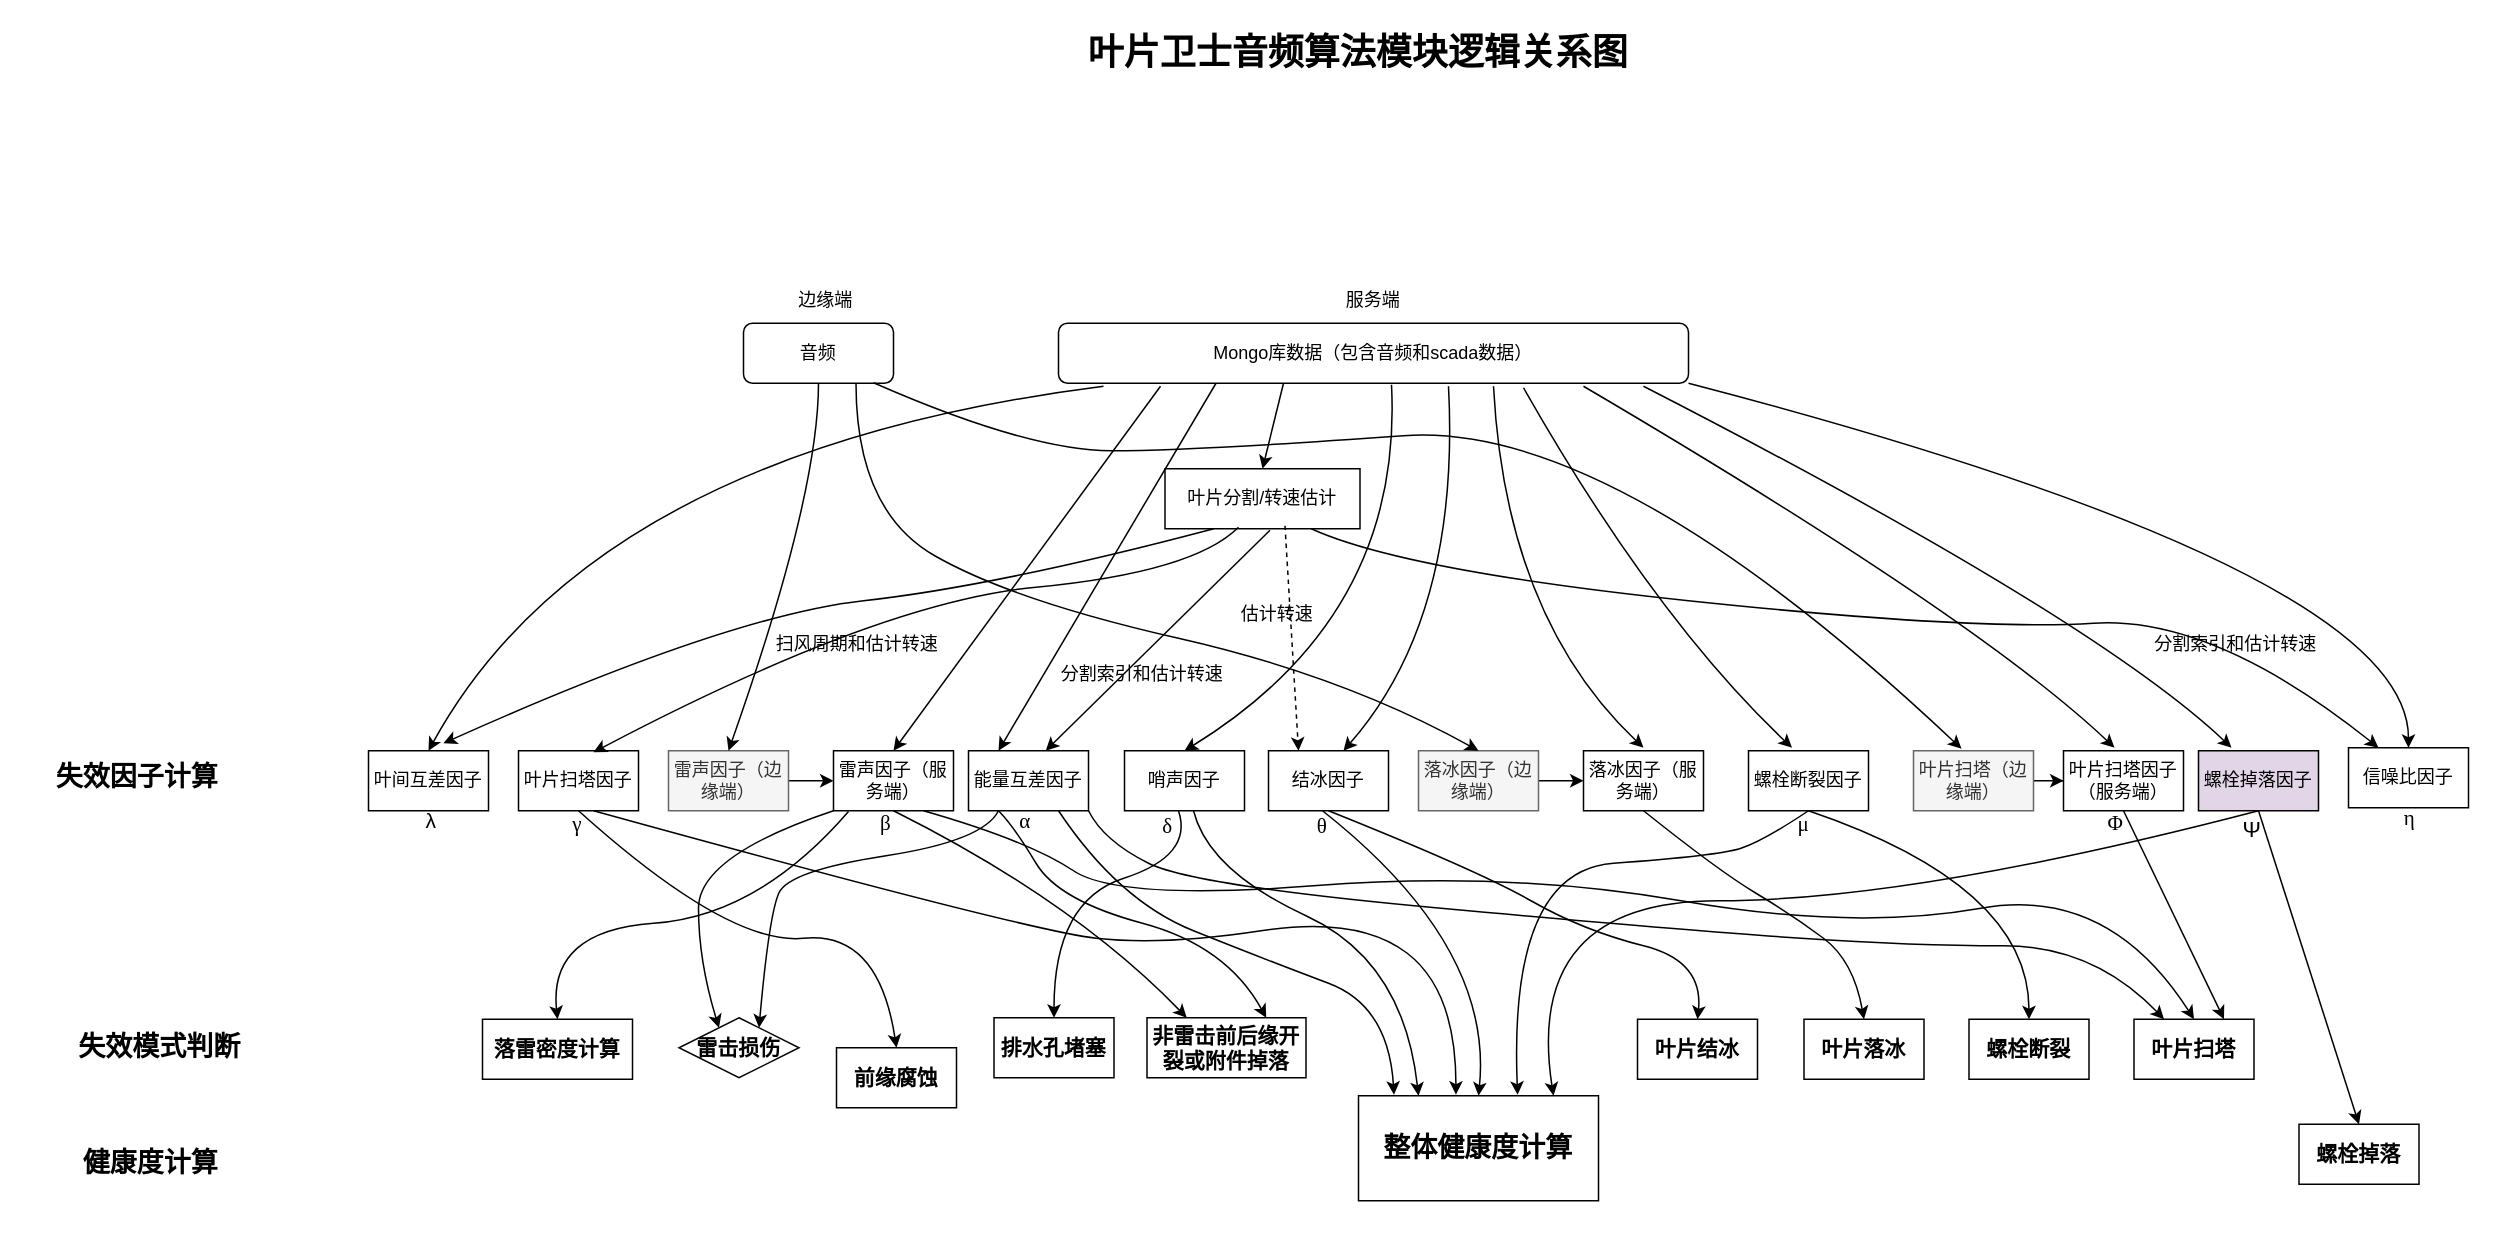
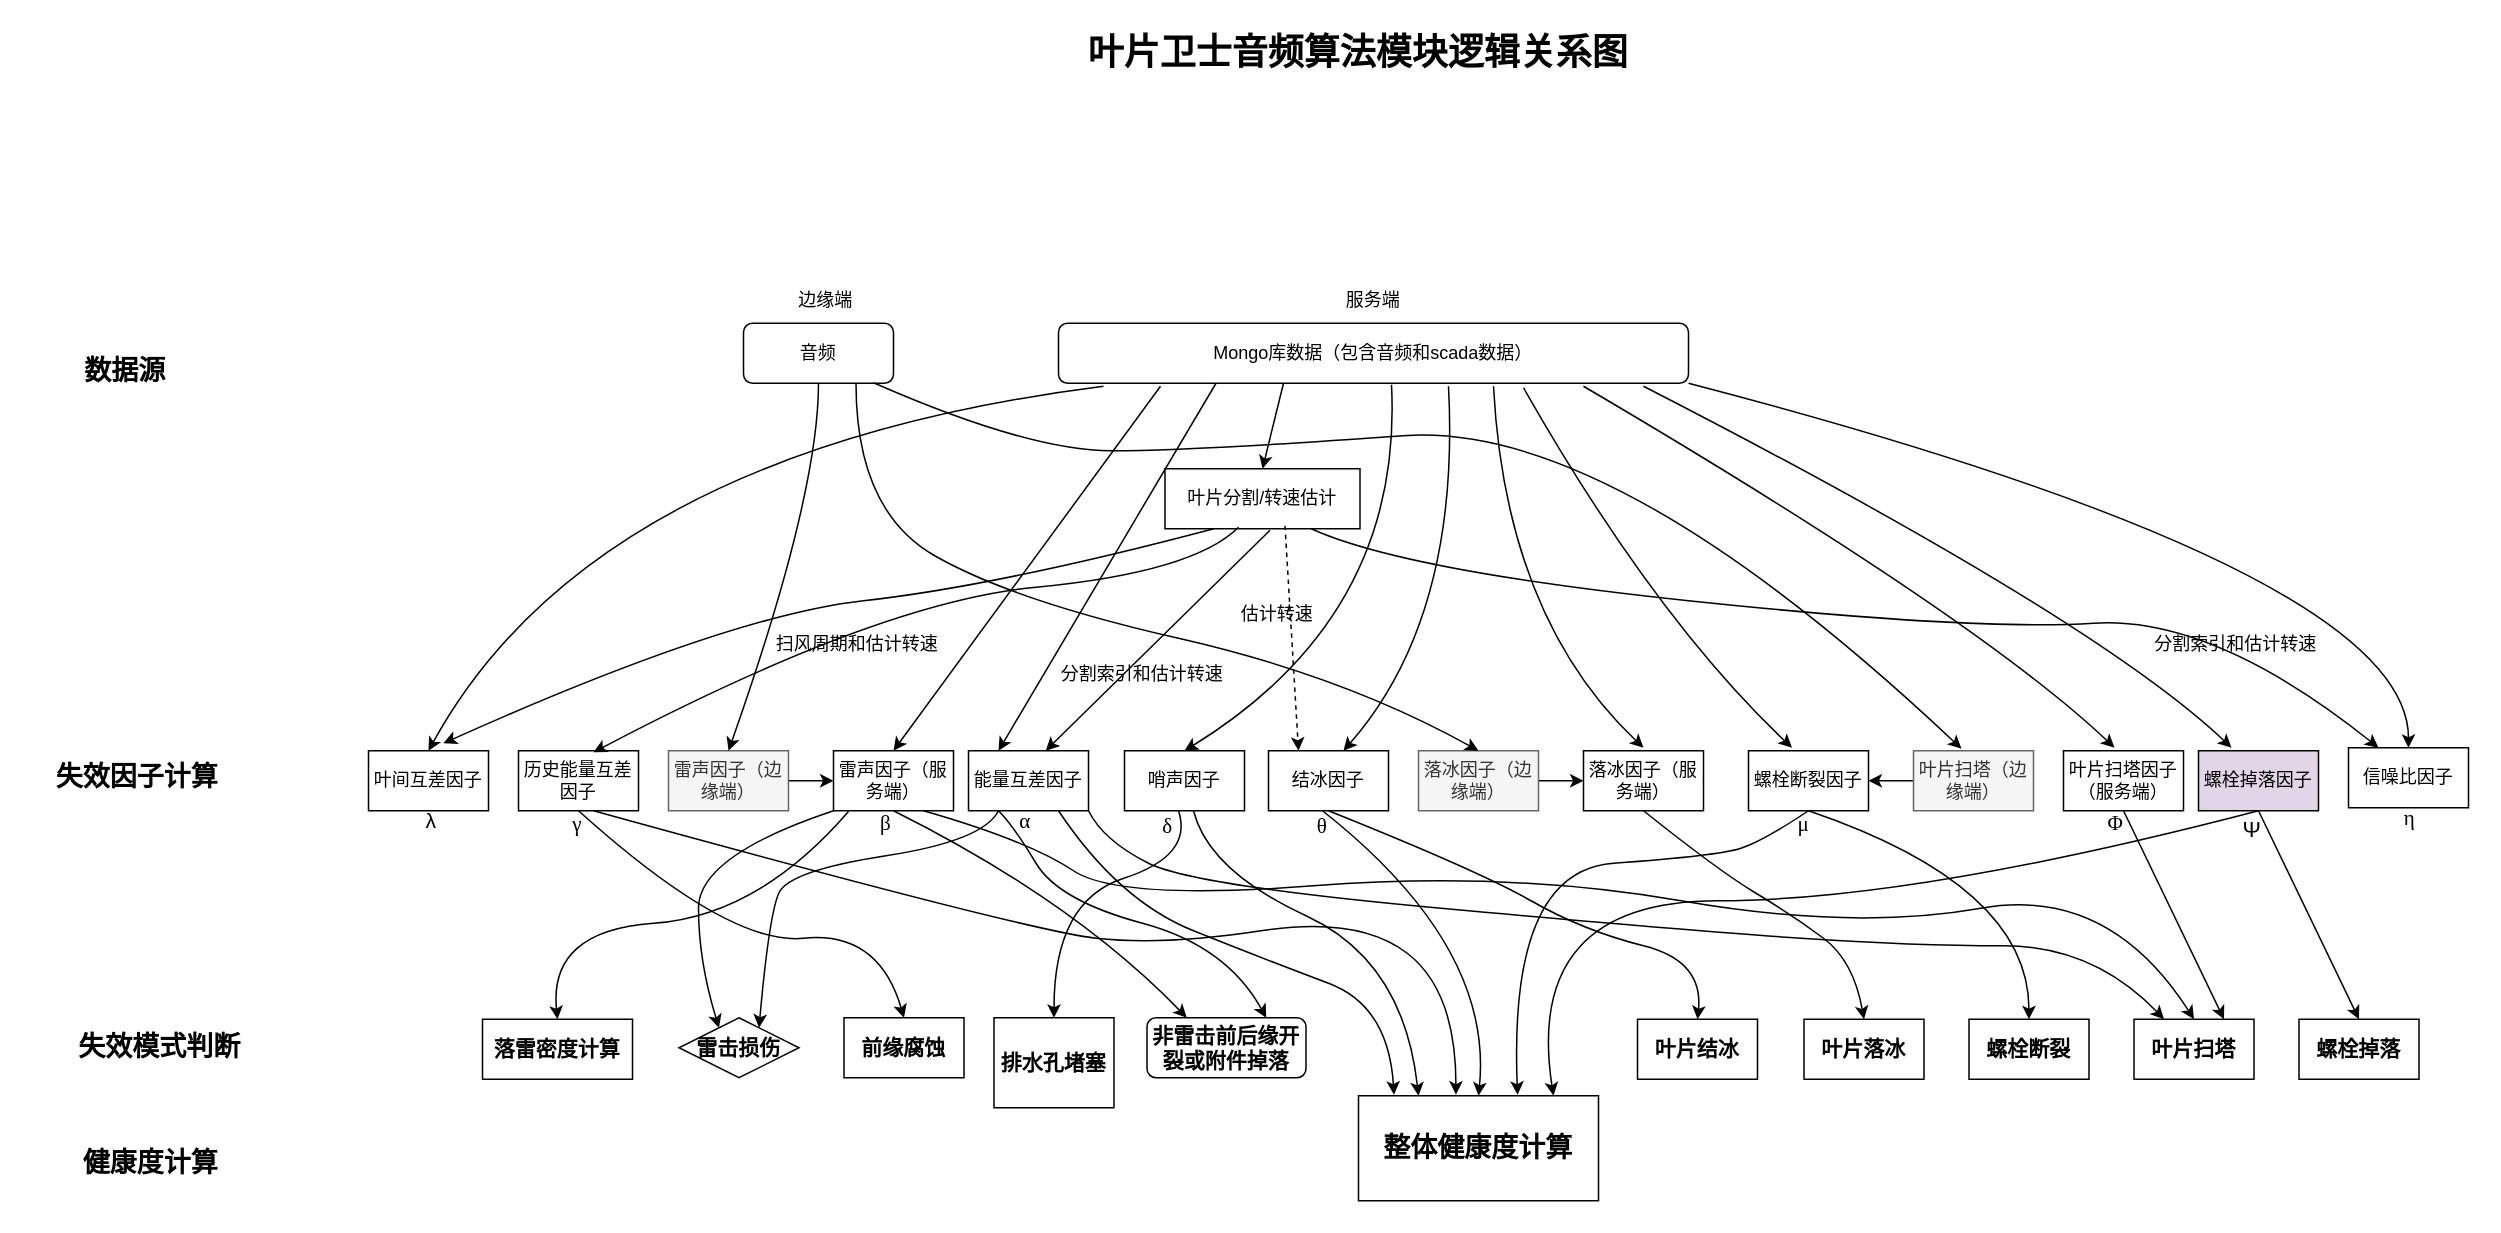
none -> (125, 371)
(578, 781) -> (578, 781)
(2053, 781) -> (1885, 781)
(1054, 1048) -> (1054, 1063)
(1226, 1048) -> (1226, 1048)
(896, 1078) -> (904, 1048)
(2359, 1154) -> (2359, 1049)
